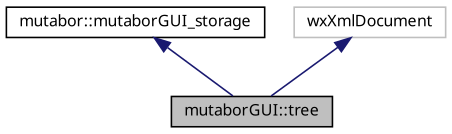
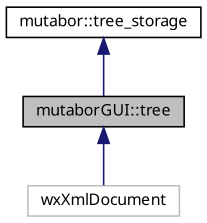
(136, 22) -> (104, 22)
(305, 72) -> (104, 165)
